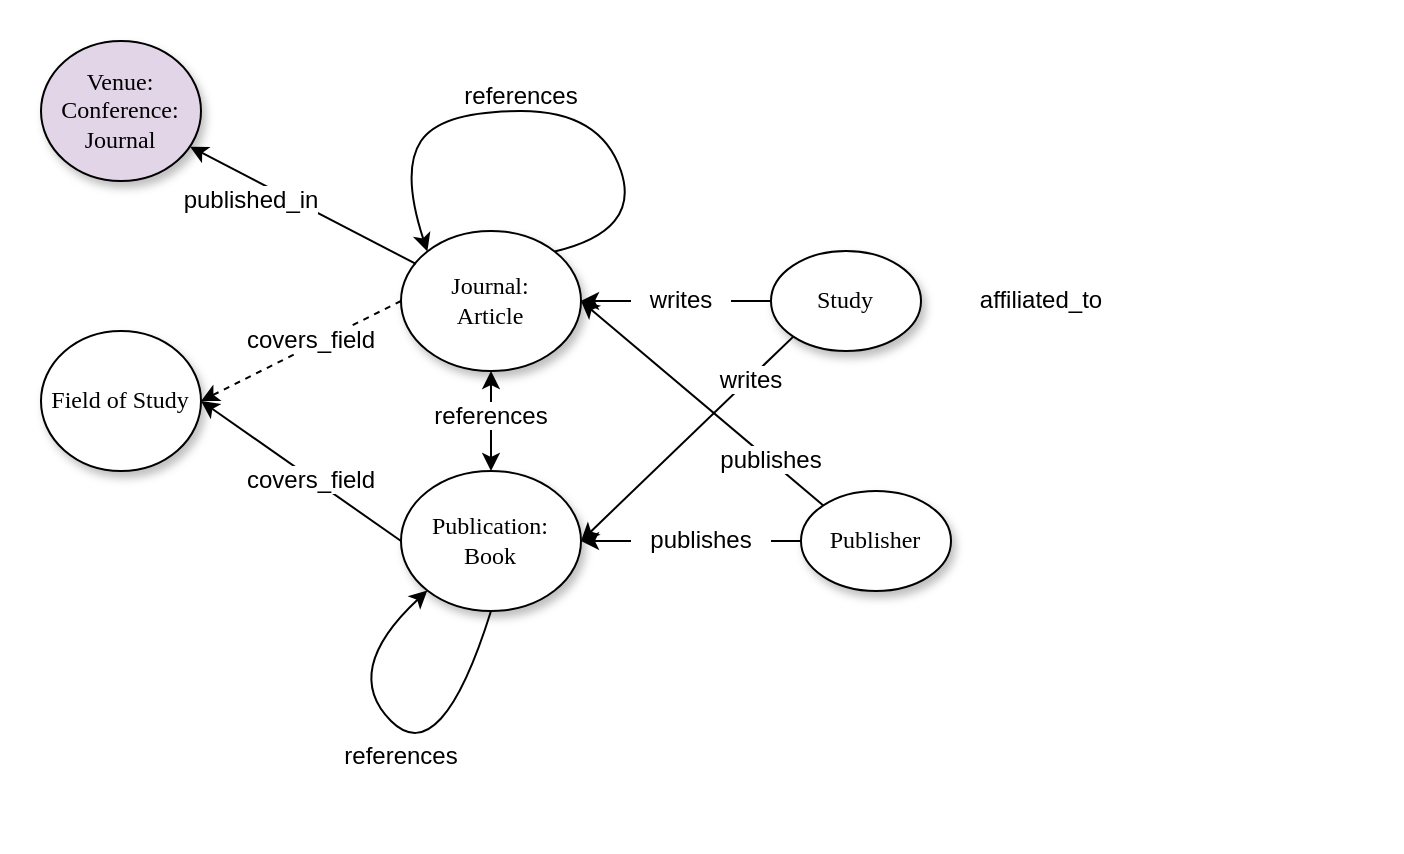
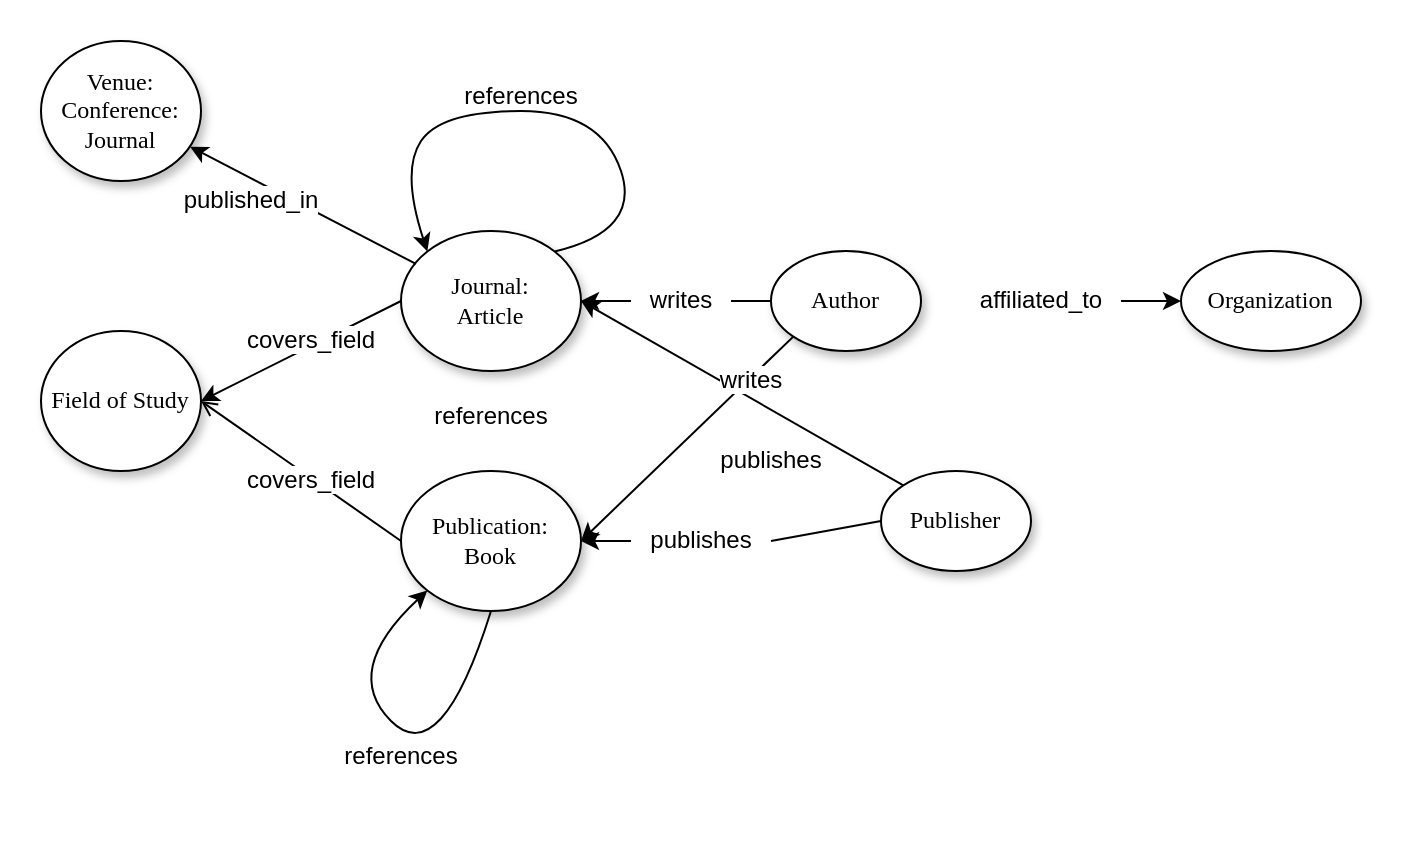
(121, 111) -> (121, 111)
(846, 301) -> (846, 301)
none -> (1144, 301)
none -> (1271, 301)
(257, 373) -> (257, 373)
(212, 409) -> (209, 406)
(491, 443) -> none
(876, 541) -> (956, 521)
